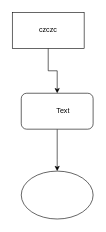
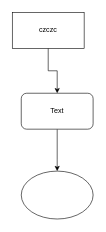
(63, 111) -> (57, 111)
